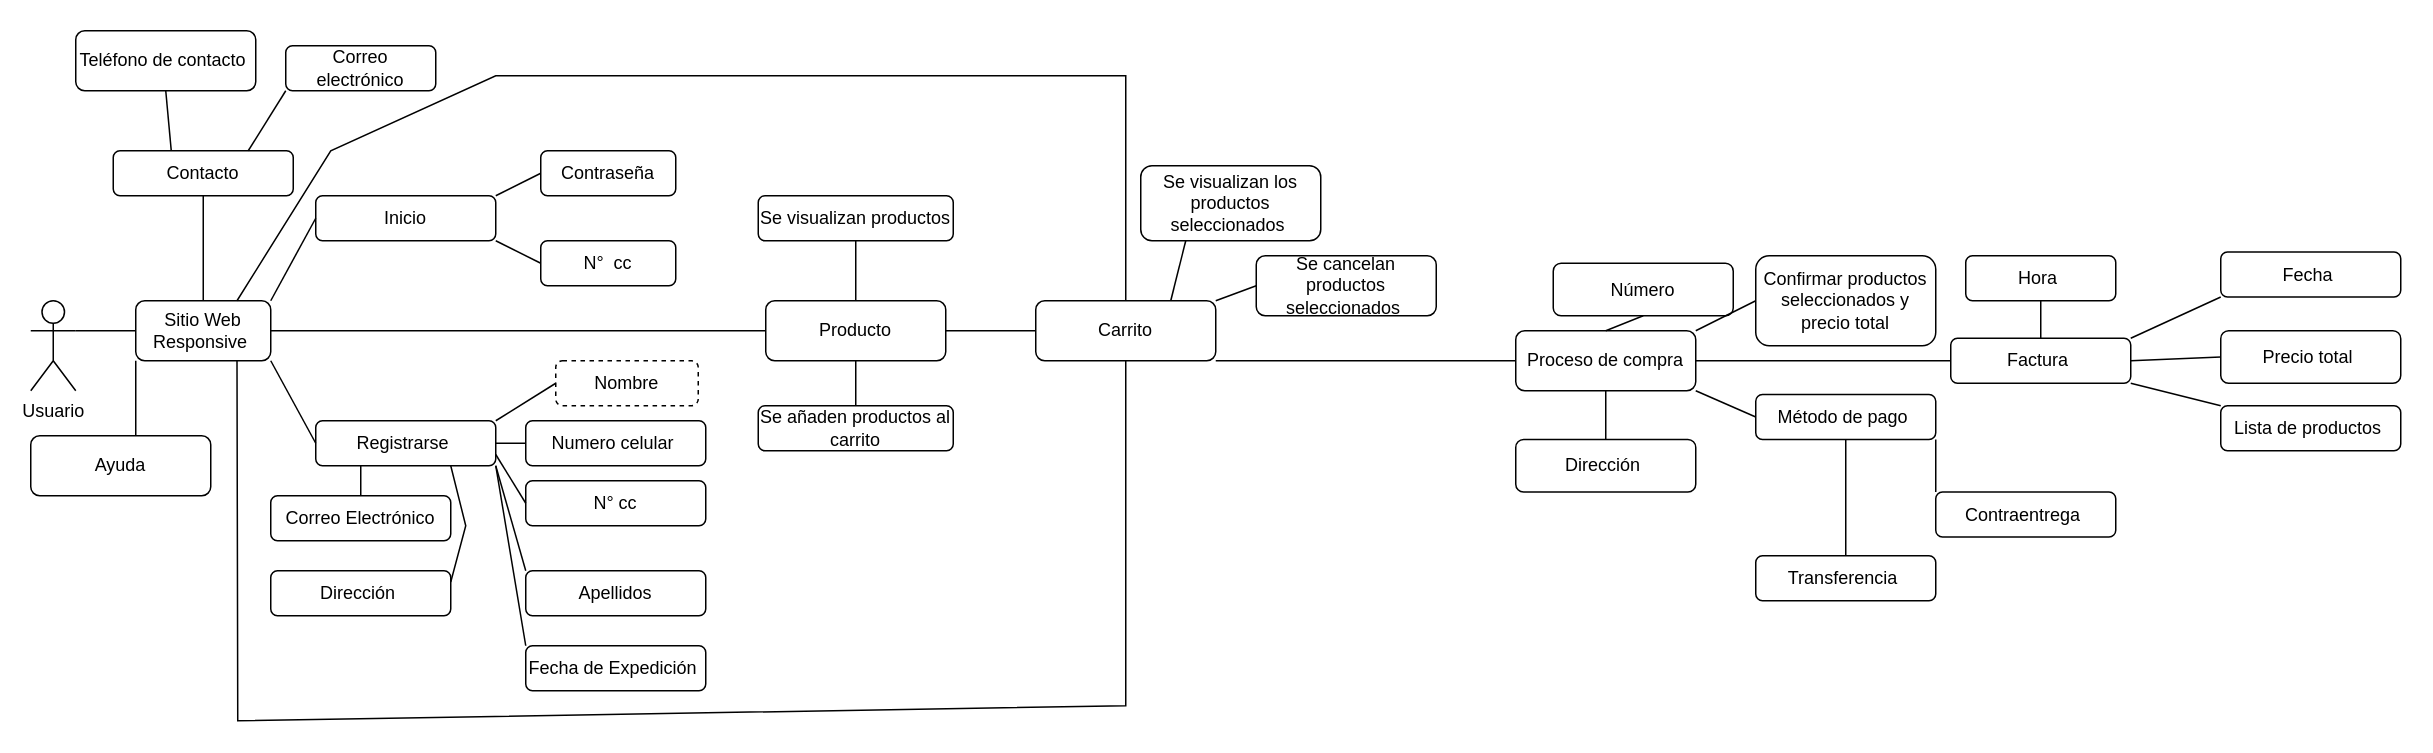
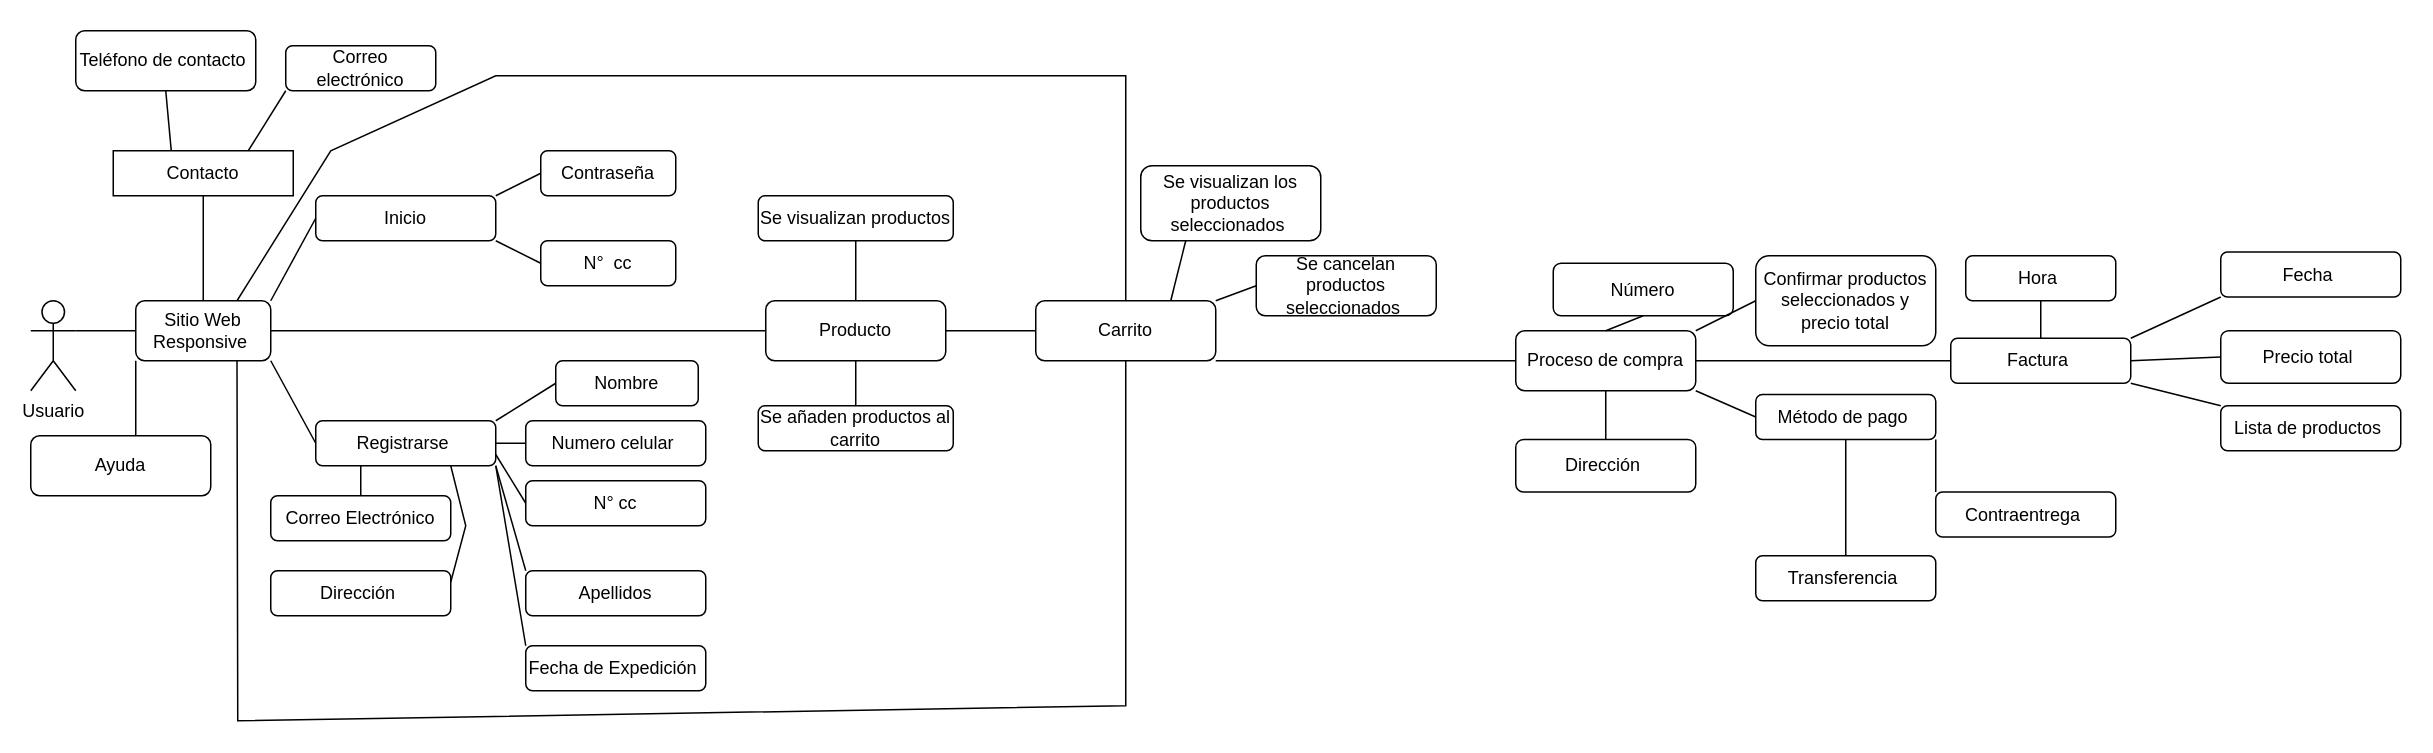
(203, 173) -> (203, 173)
(627, 383) -> (627, 383)
